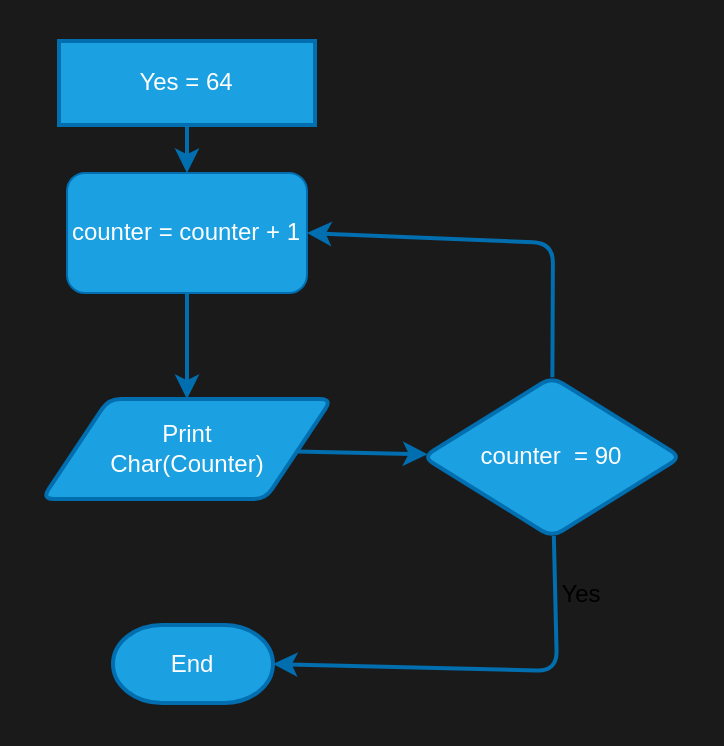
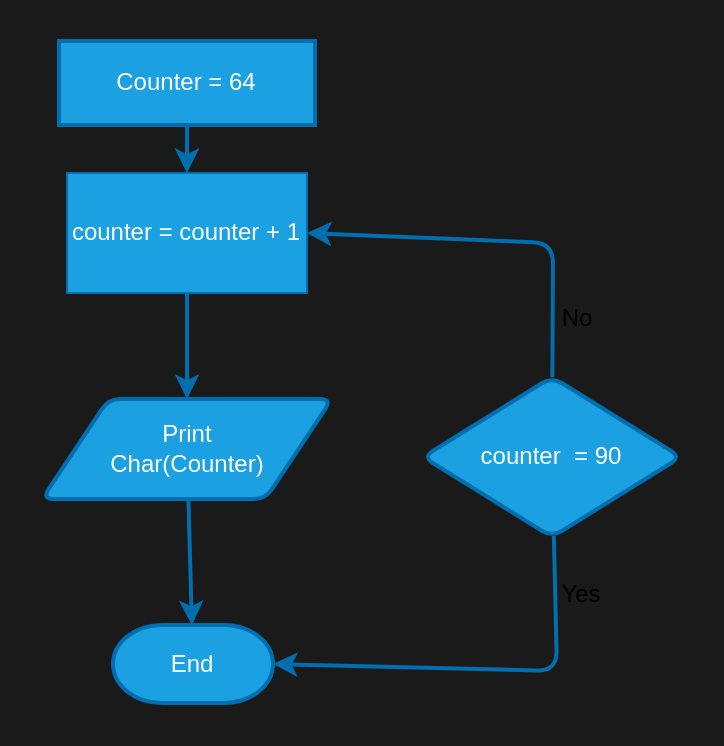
(187, 83) -> (187, 83)
(187, 233) -> (187, 233)
none -> (576, 319)
(353, 453) -> (190, 553)
